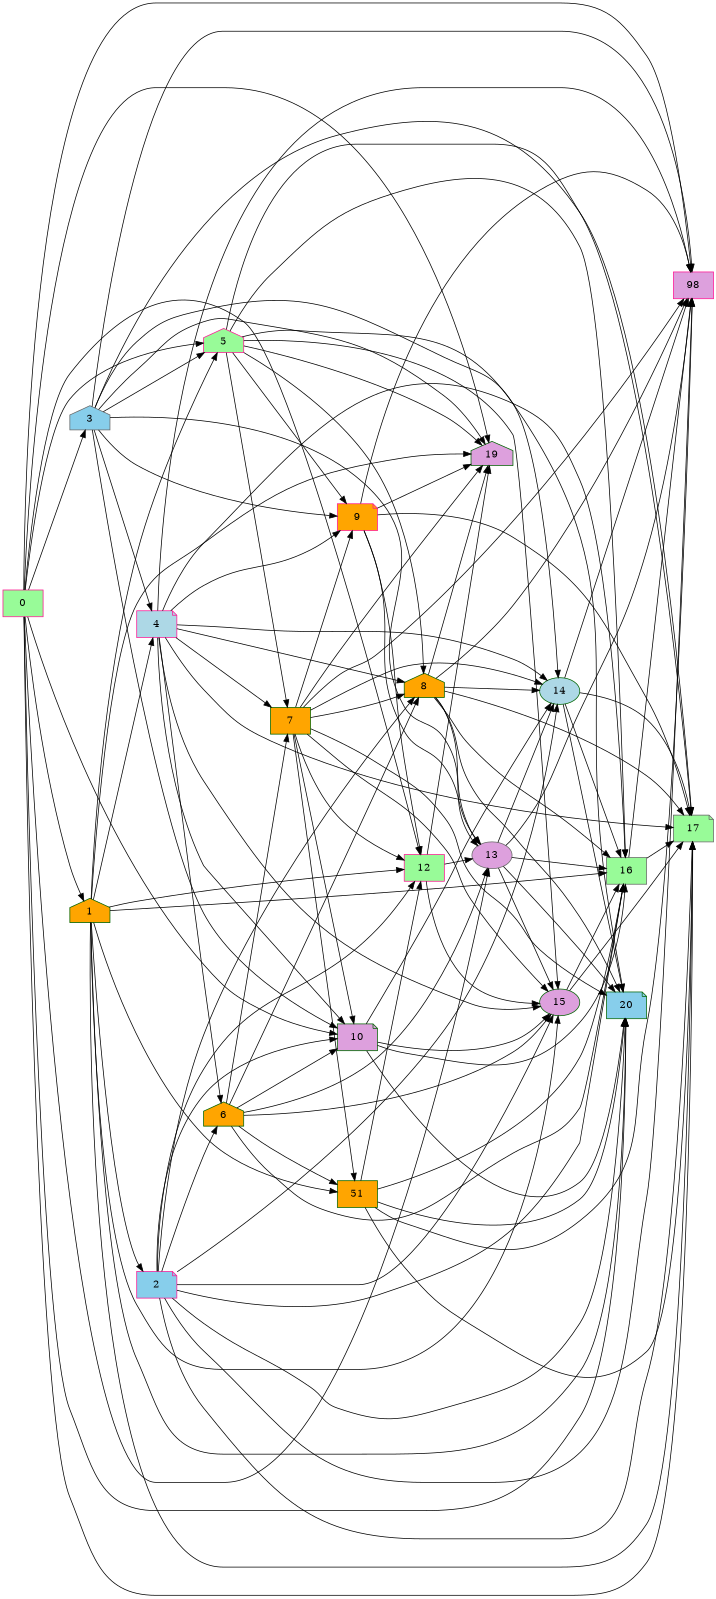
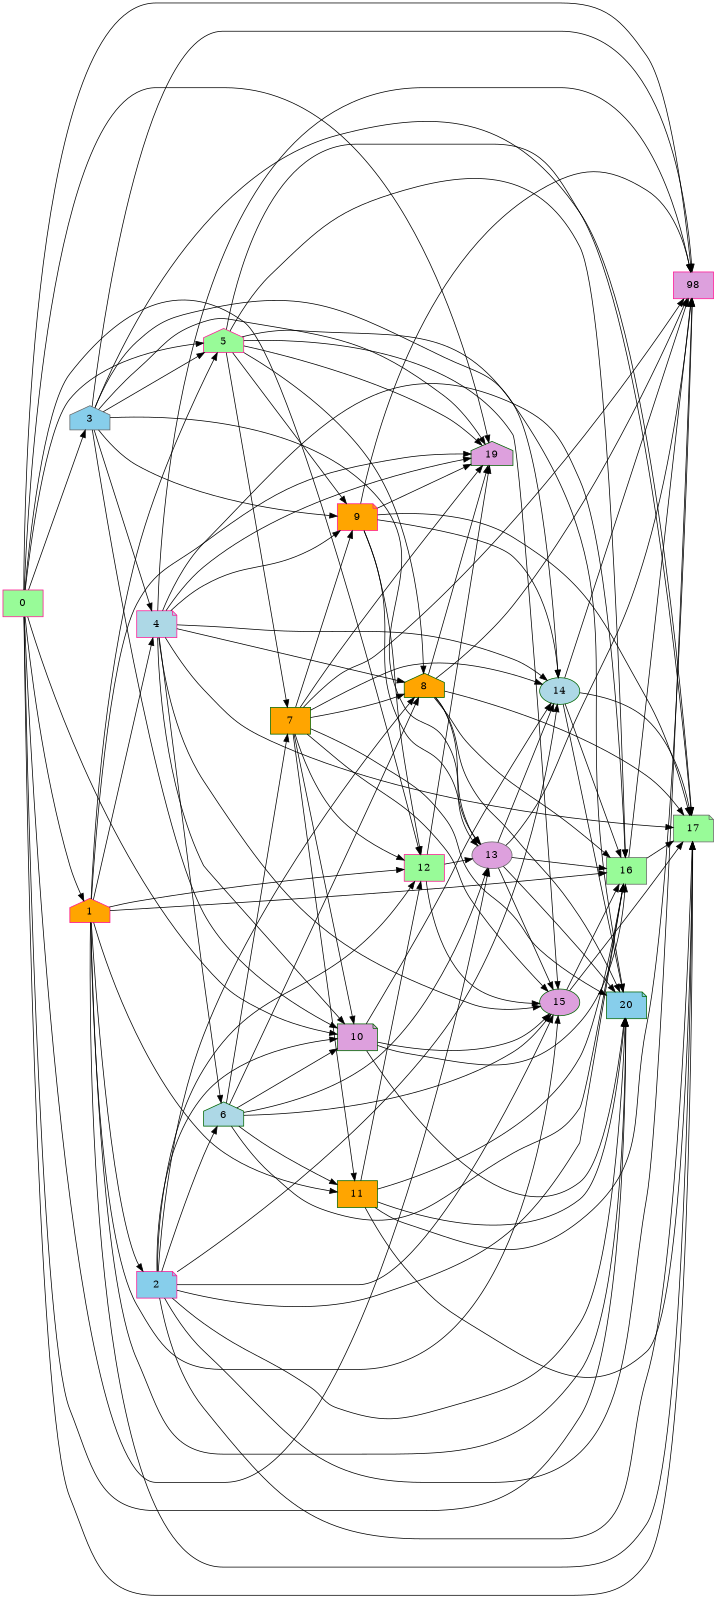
(221, 670) -> (308, 506)
(488, 689) -> (506, 552)
(90, 912) -> (90, 912)
(224, 1115) -> (224, 1115)
(357, 1194) -> (357, 1194)
